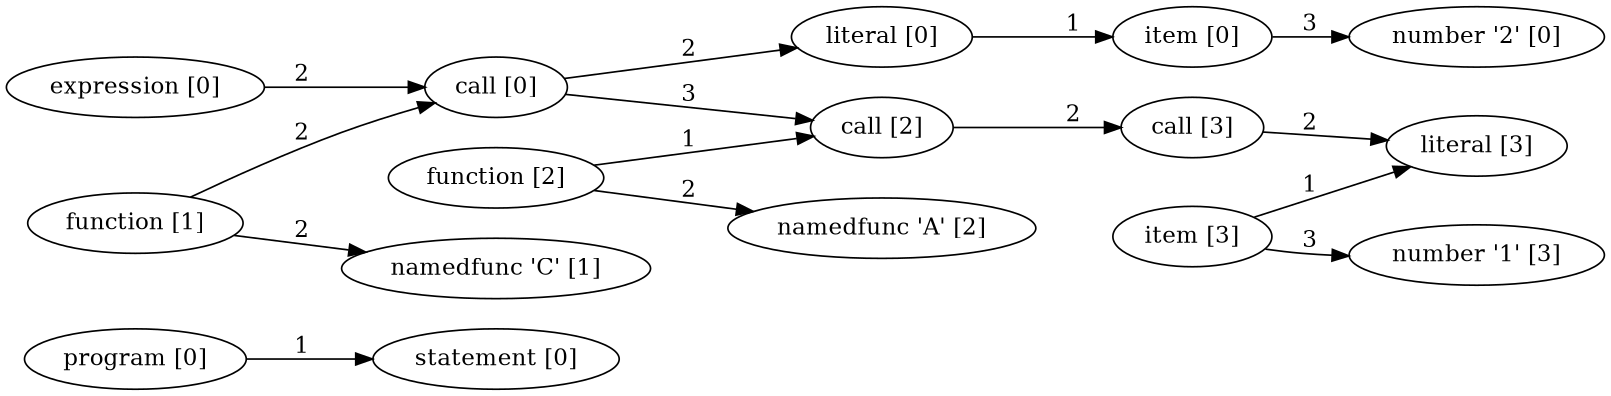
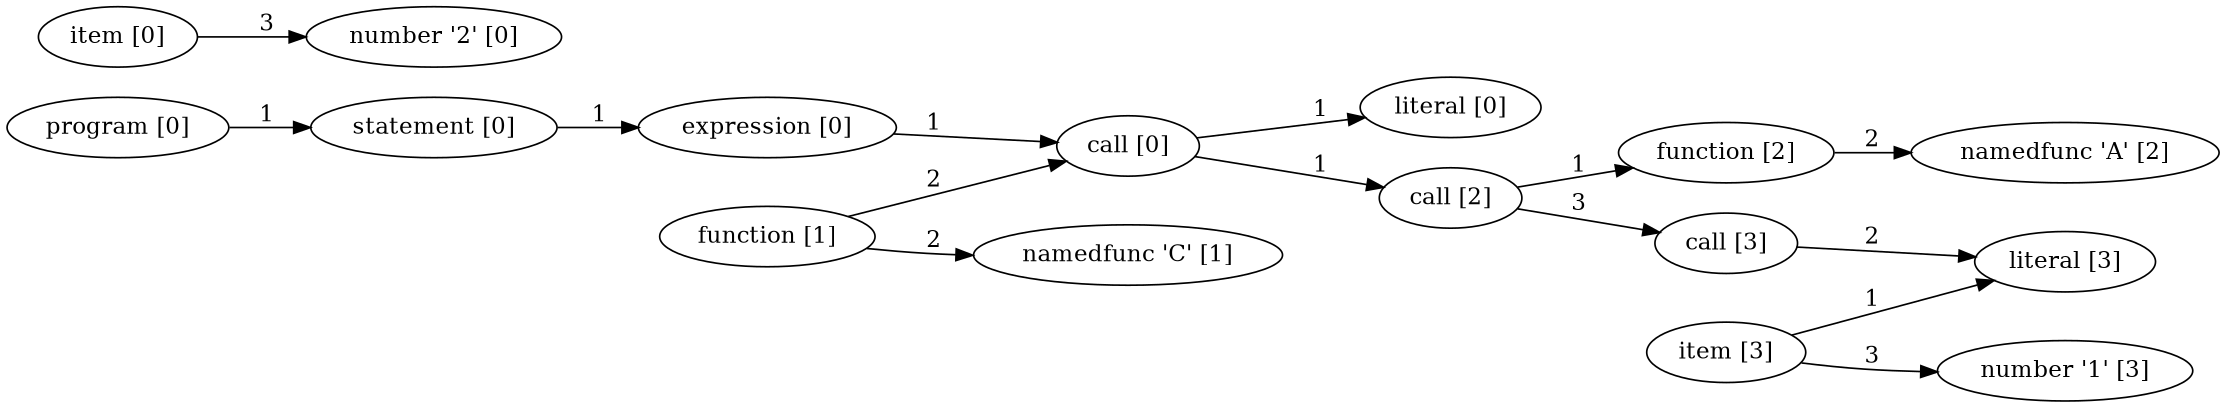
(1034, 37) -> none
(690, 49) -> (1321, 110)
(303, 75) -> (935, 123)
(690, 95) -> (1321, 165)
(1074, 115) -> (1580, 204)
none -> (590, 128)
(696, 152) -> (1567, 179)
